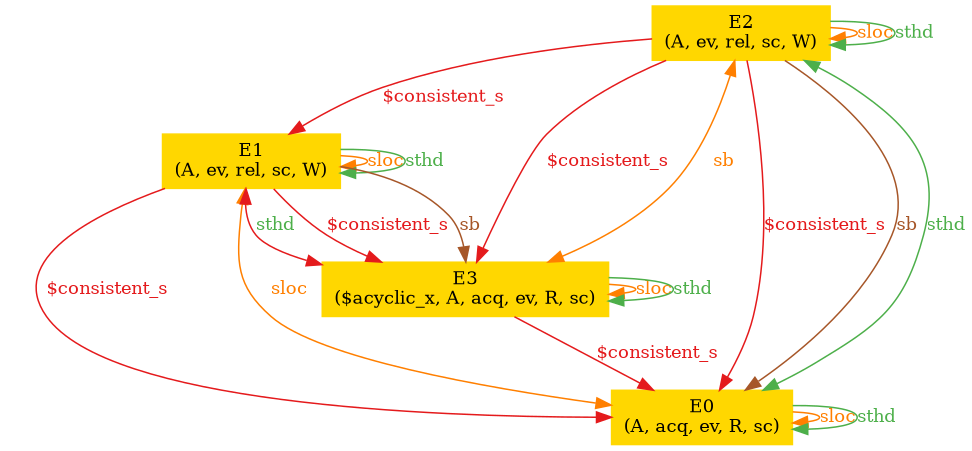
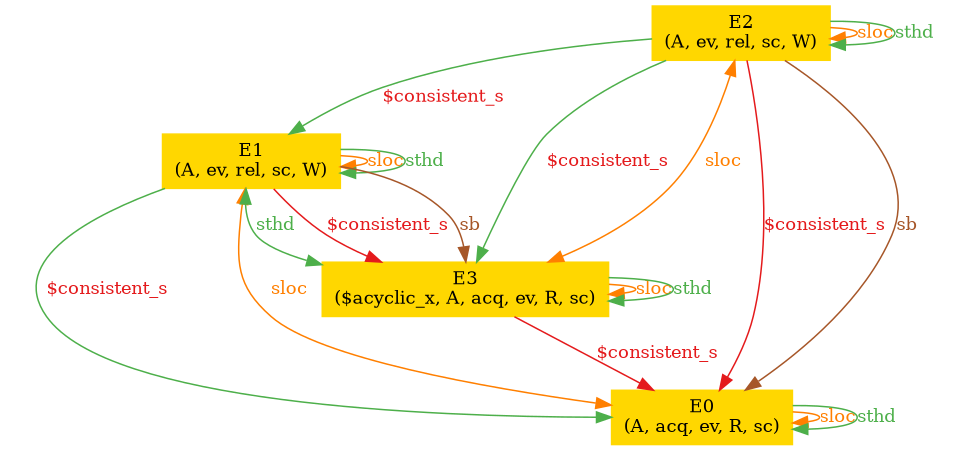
(472, 64) -> (472, 64)
(551, 131) -> (551, 131)
(724, 161) -> (724, 161)
(924, 235) -> none
(265, 243) -> (265, 243)
(212, 388) -> (212, 388)
